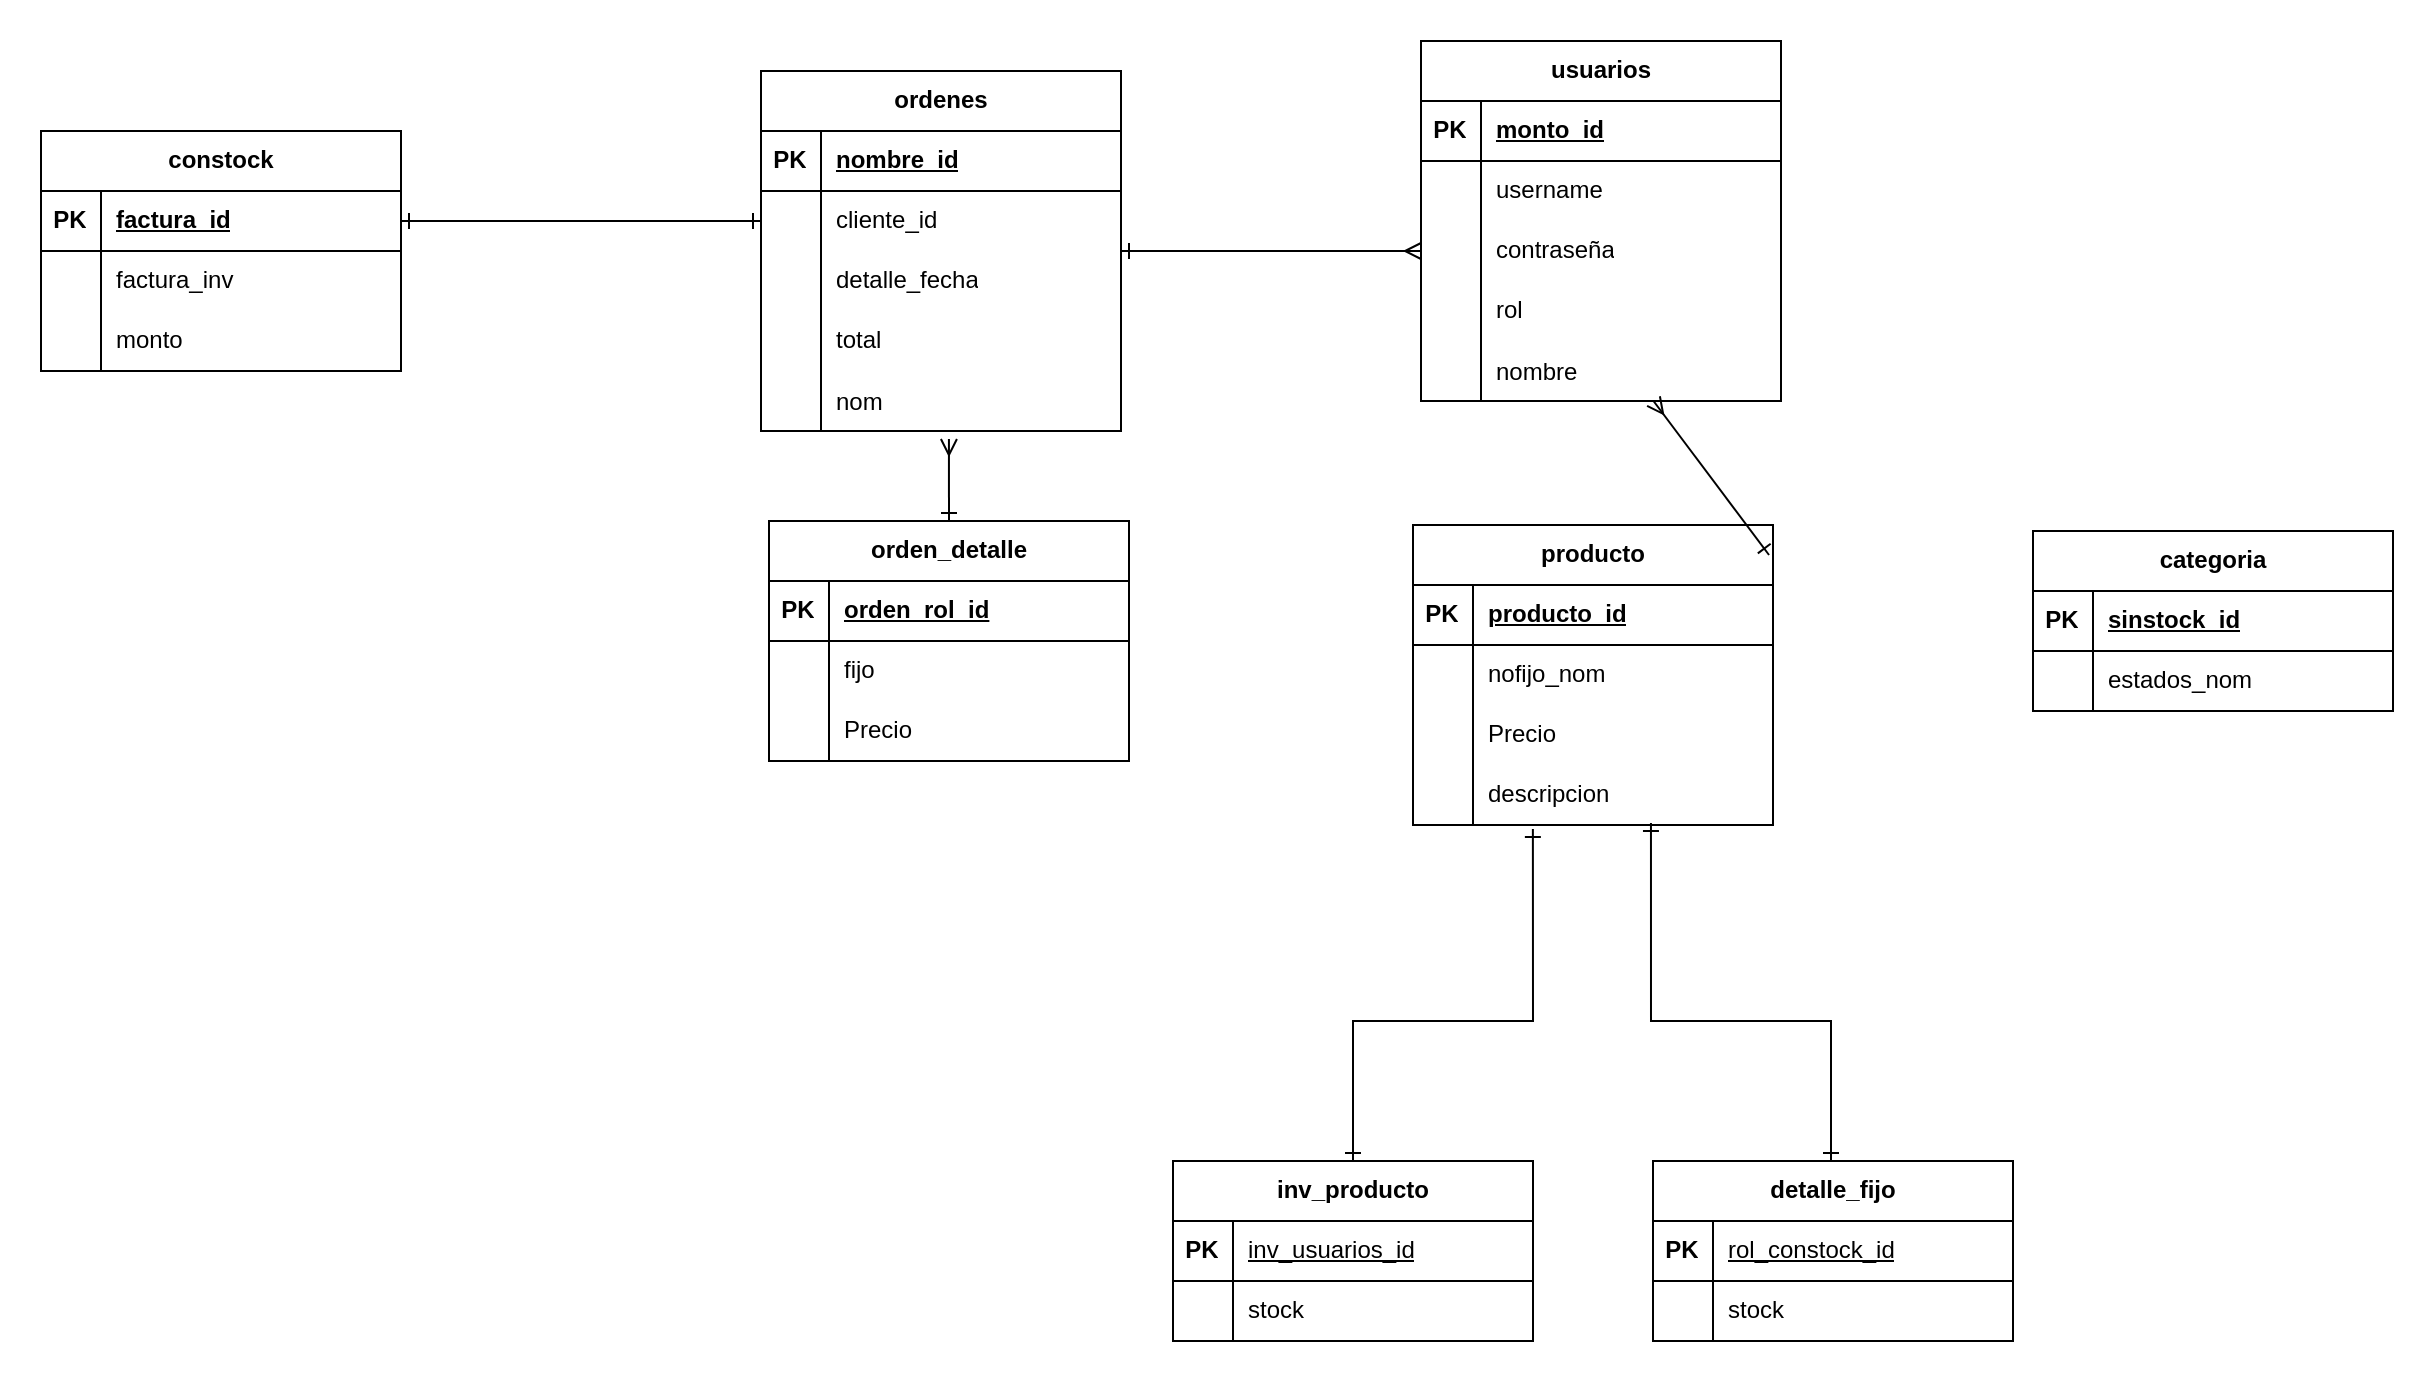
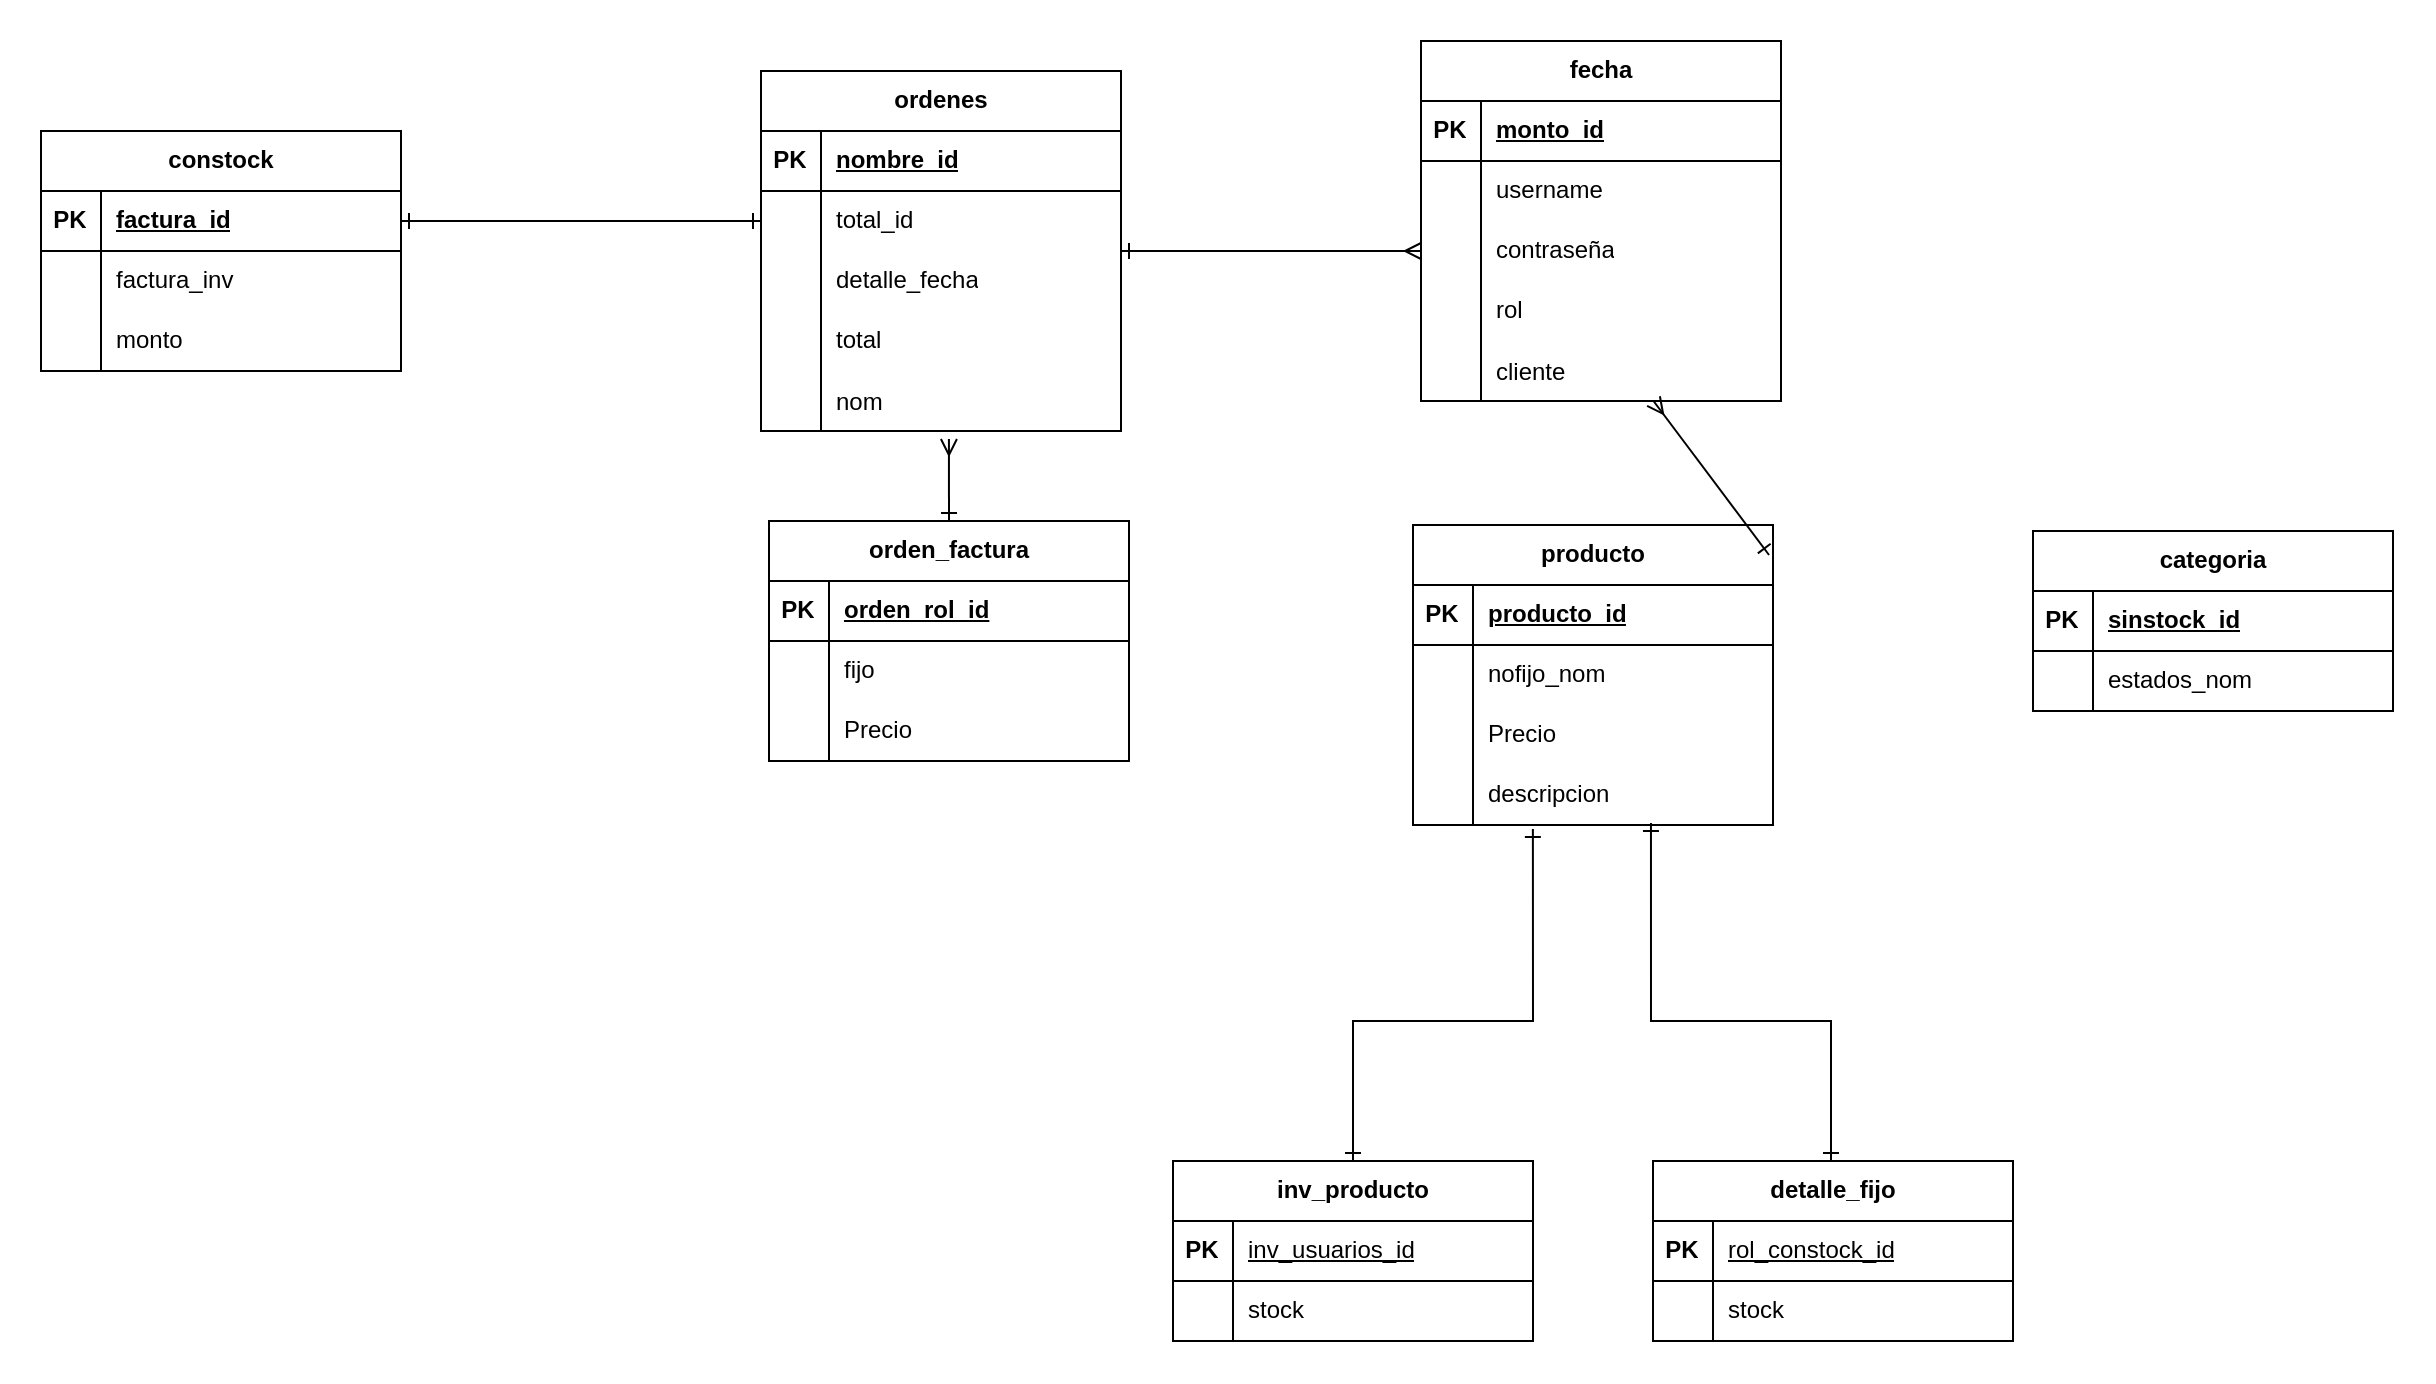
(1602, 71) -> (1602, 71)
(895, 221) -> (885, 221)
(1536, 372) -> (1537, 372)
(950, 551) -> (950, 551)
